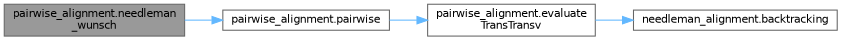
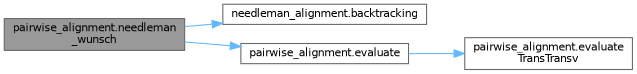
(306, 20) -> (325, 54)
(609, 20) -> (198, 25)
